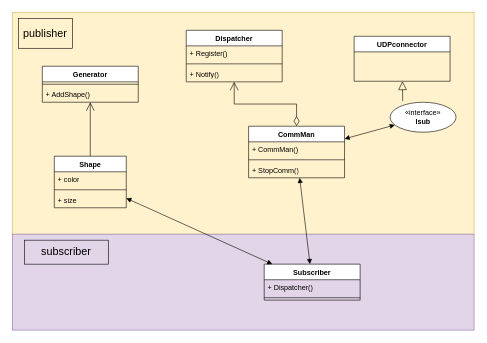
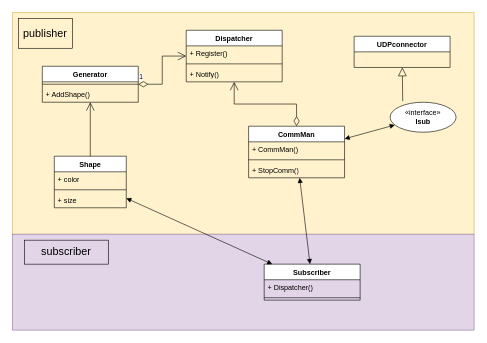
(402, 59) -> (402, 52)
none -> (162, 76)
